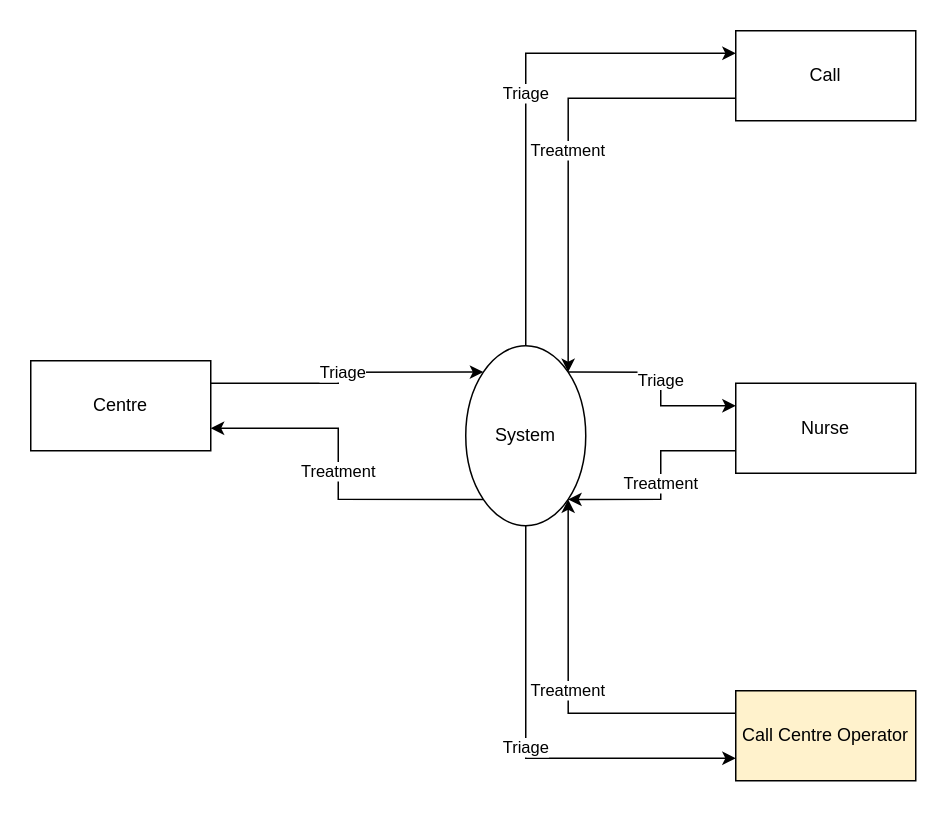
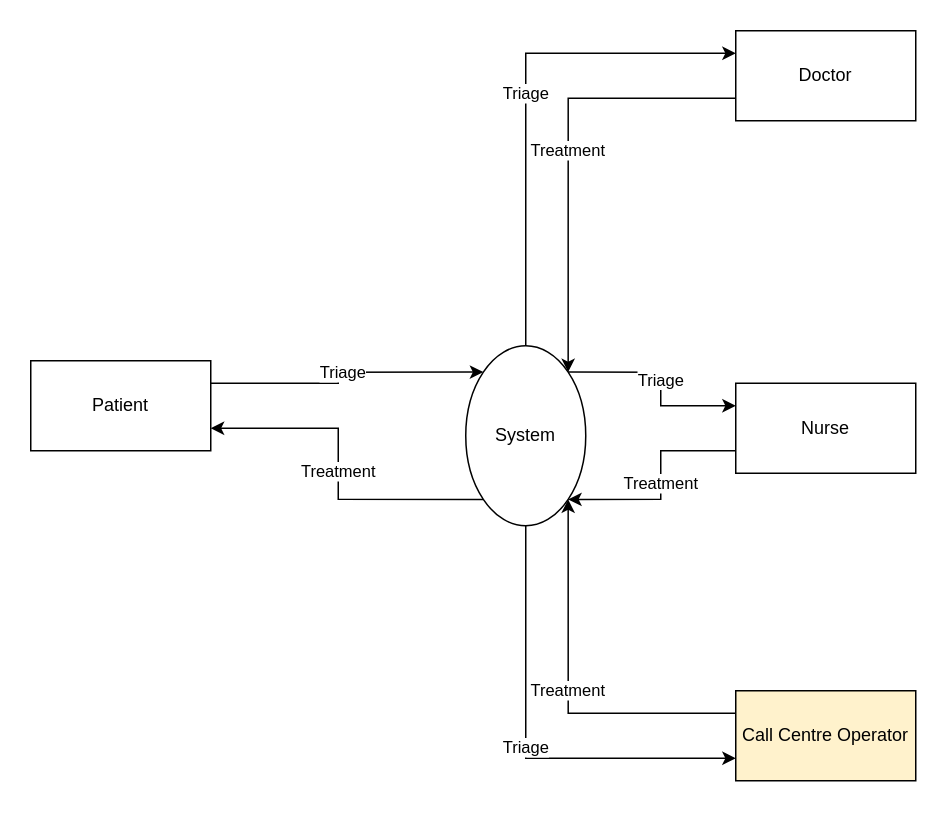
(826, 76) -> (826, 76)
(121, 406) -> (121, 406)
